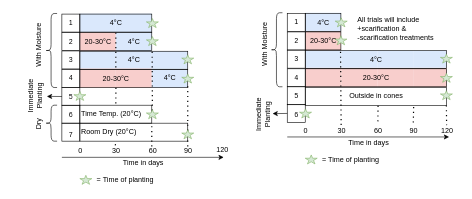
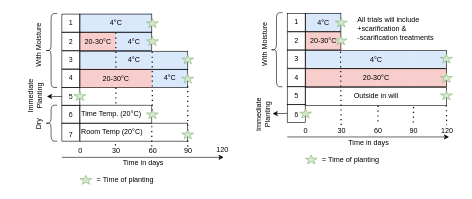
(377, 96) -> (377, 96)
(110, 132) -> (112, 132)
